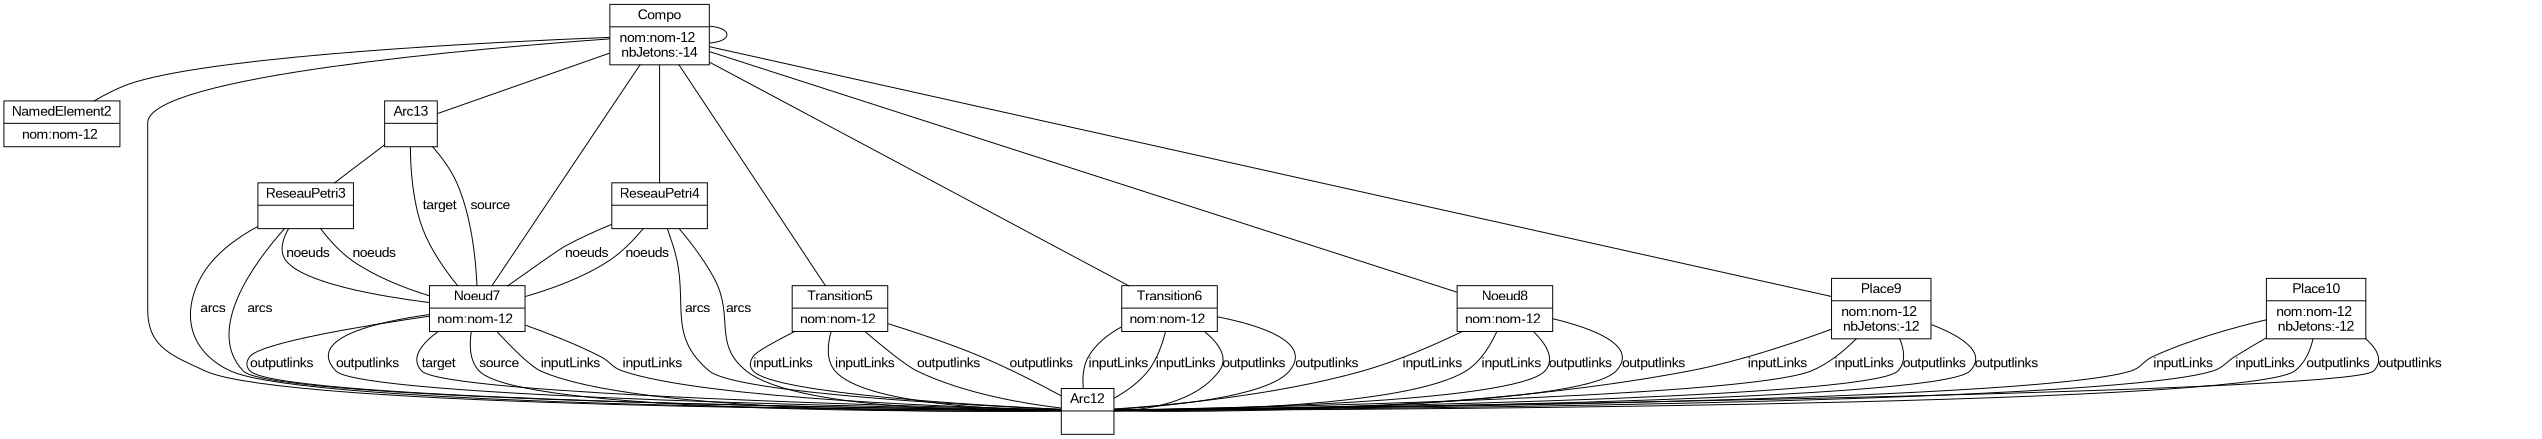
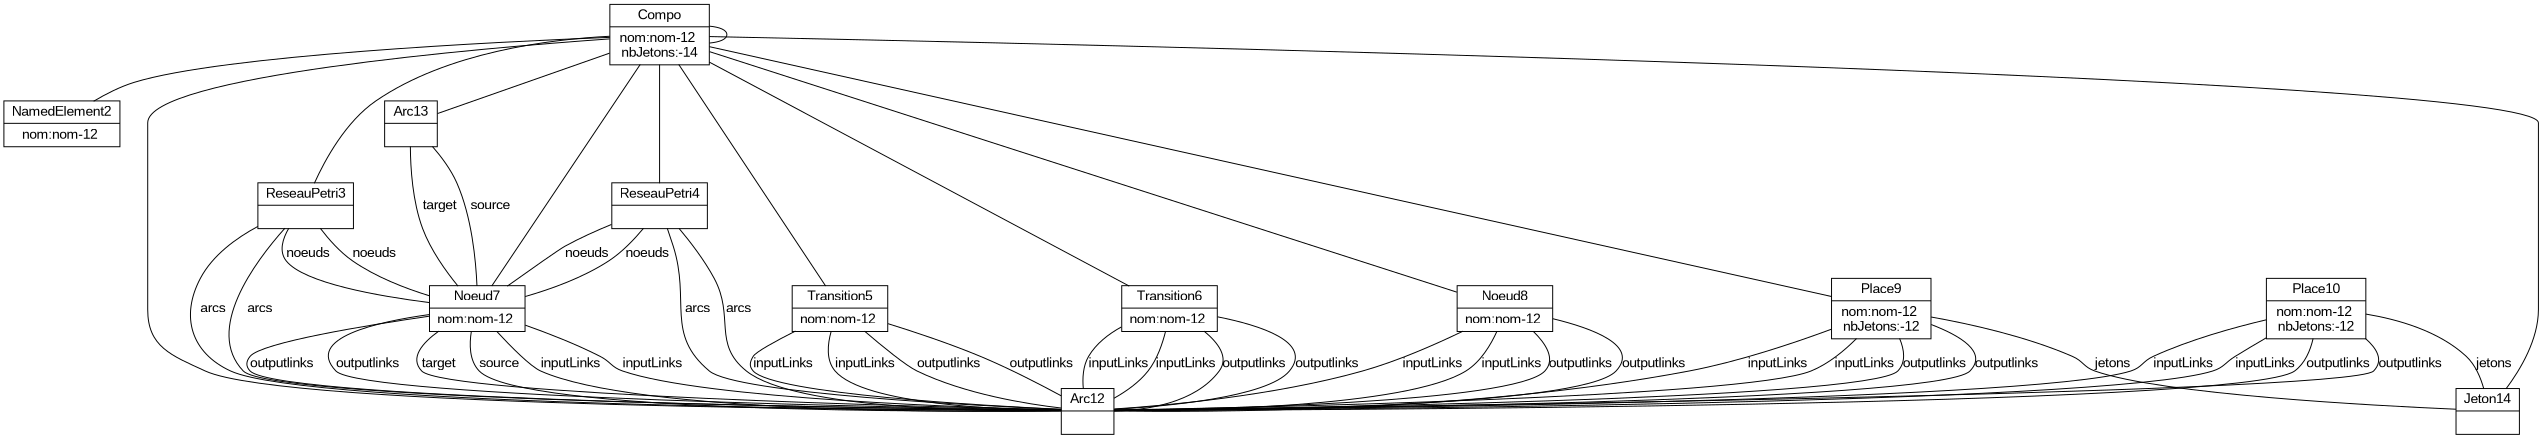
(359, 164) -> (439, 69)
none -> (2488, 411)
